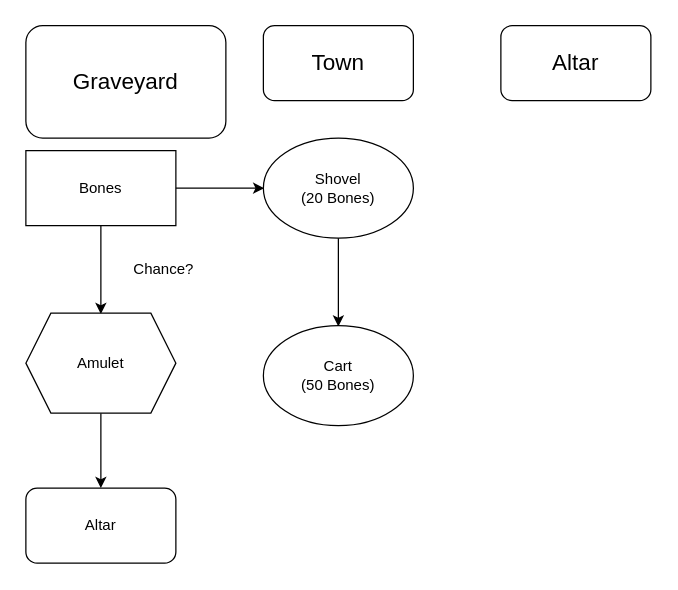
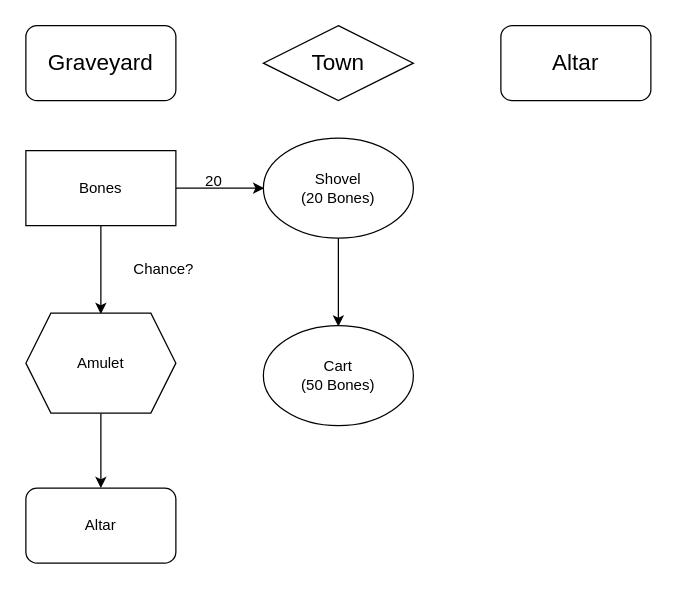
(338, 63) -> (338, 63)
(126, 82) -> (101, 63)
none -> (213, 182)
